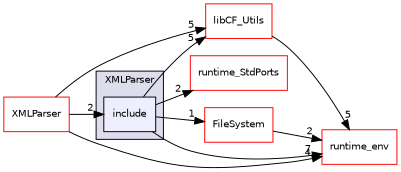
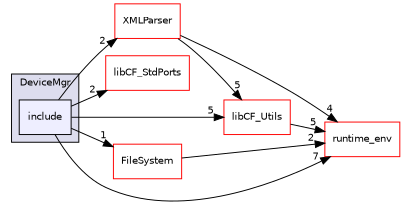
(239, 73) -> (148, 73)
(130, 80) -> (45, 83)
(82, 114) -> (84, 69)
